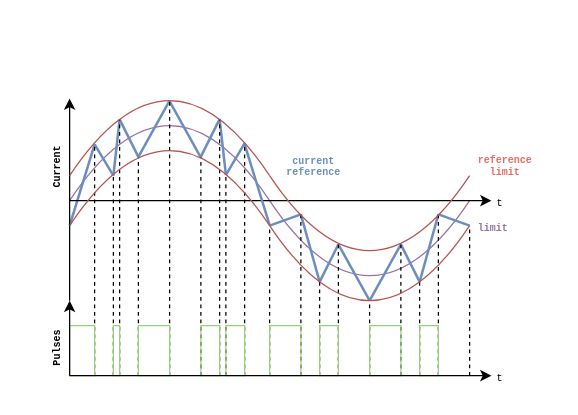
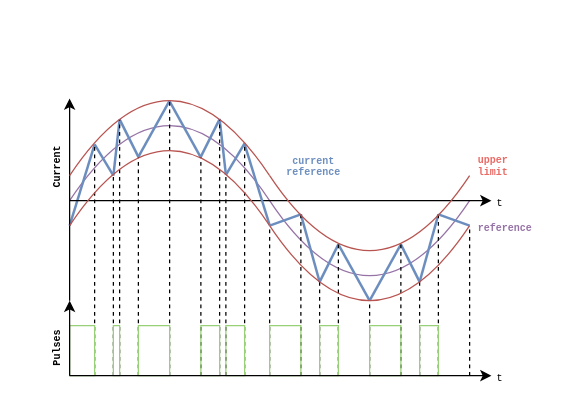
(503, 166) -> (492, 166)
(488, 229) -> (503, 229)
